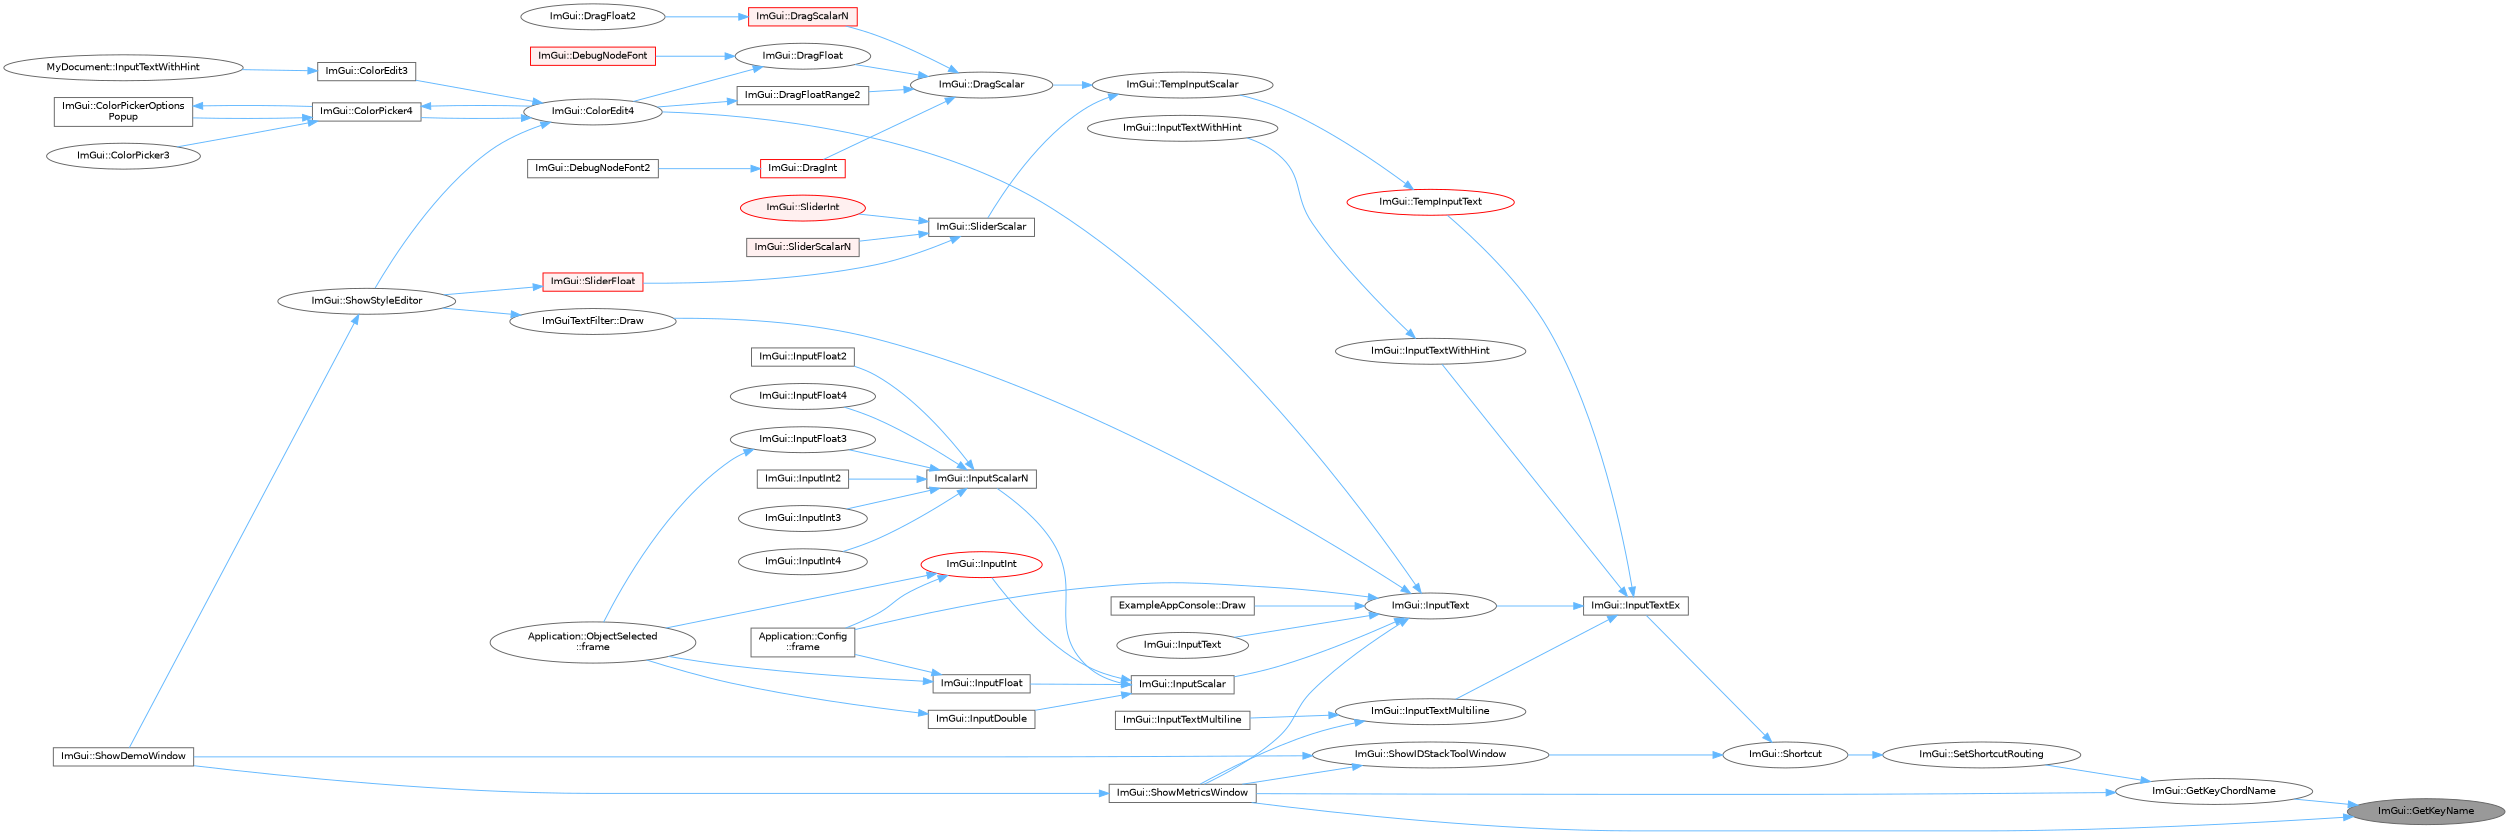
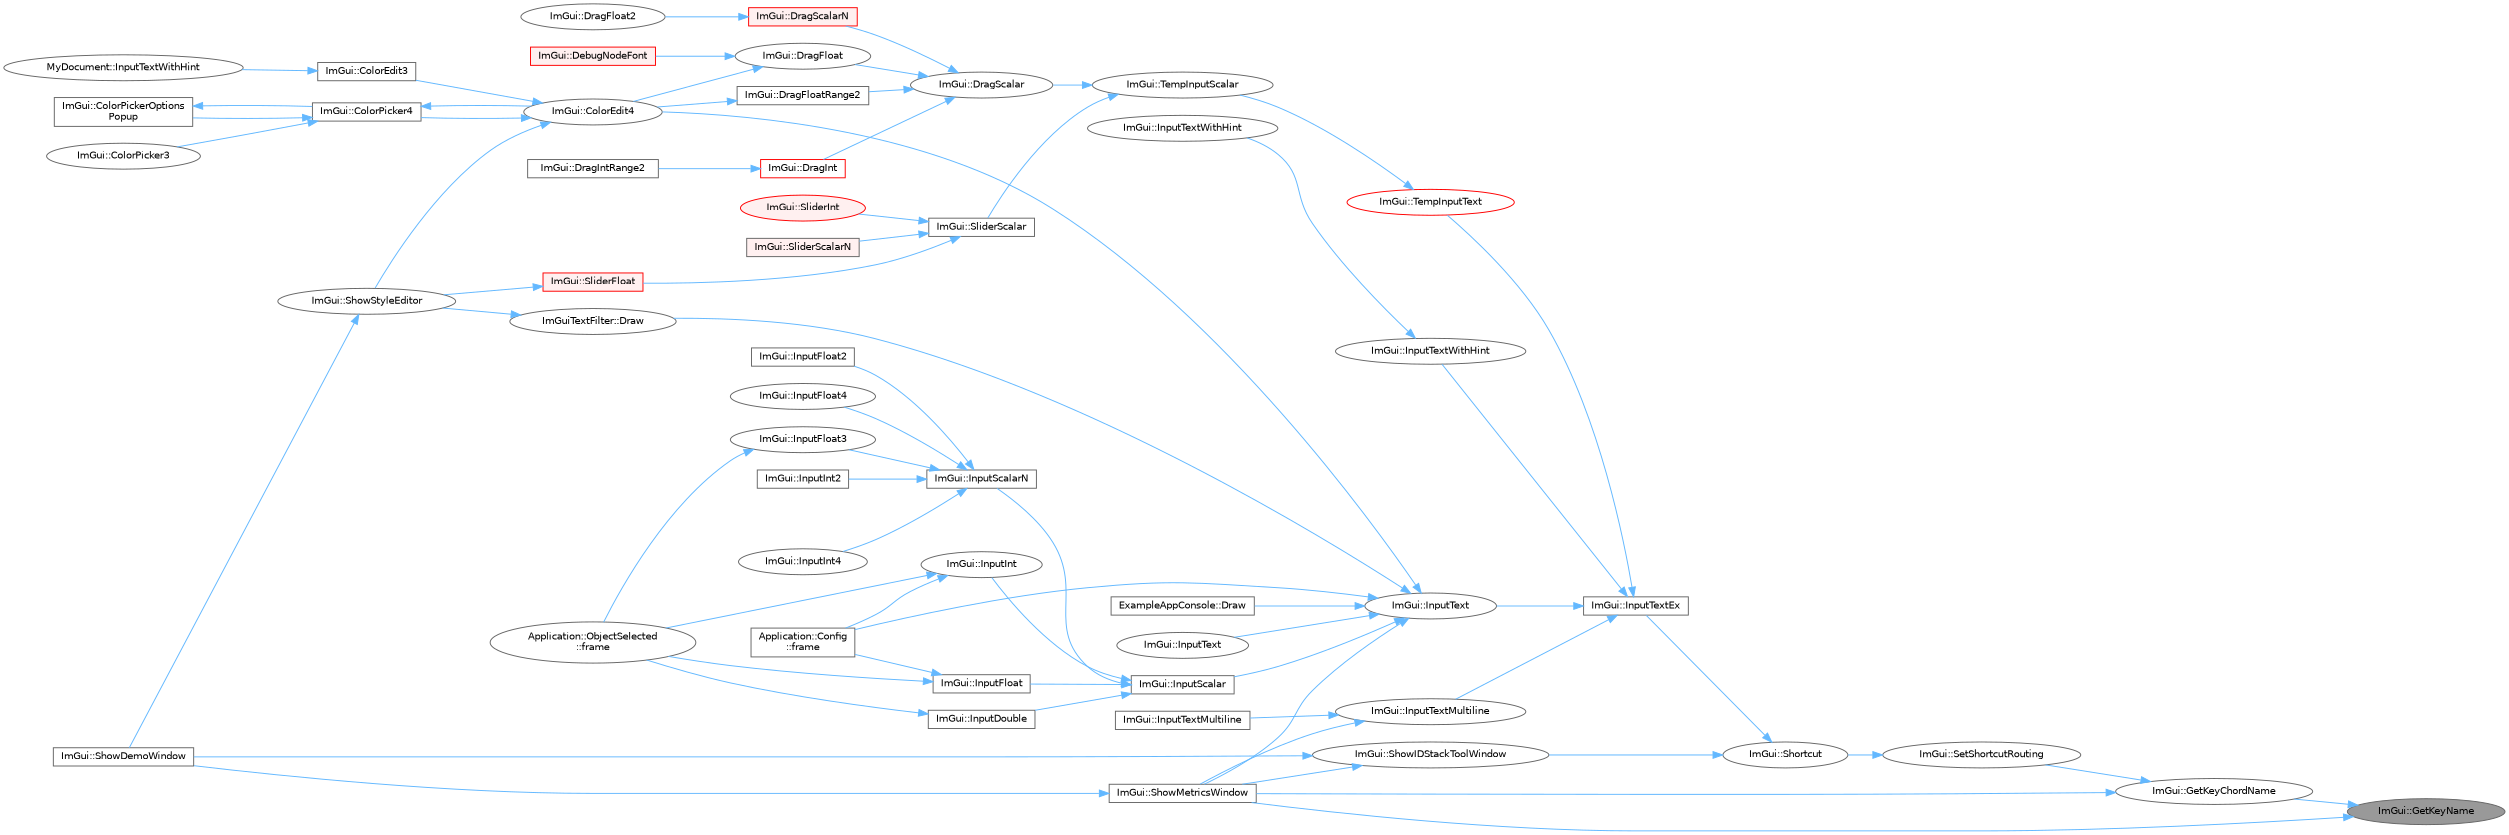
(593, 169) -> (593, 169)
(803, 519) -> none
(982, 565) -> (982, 565)
